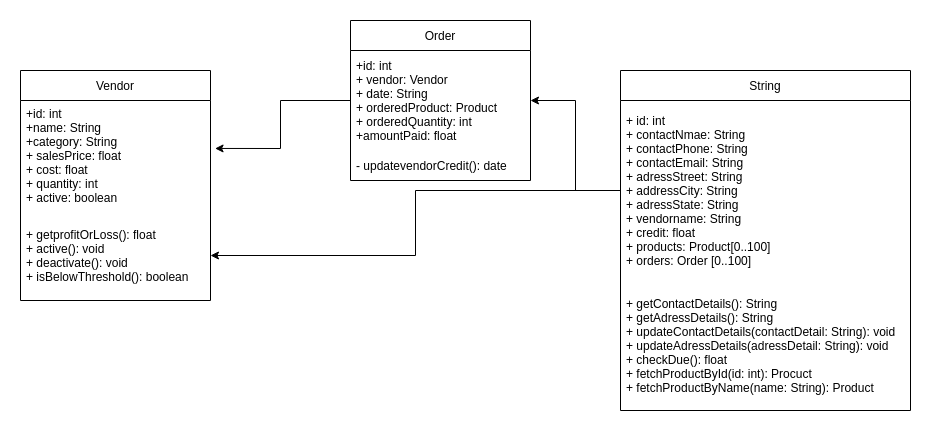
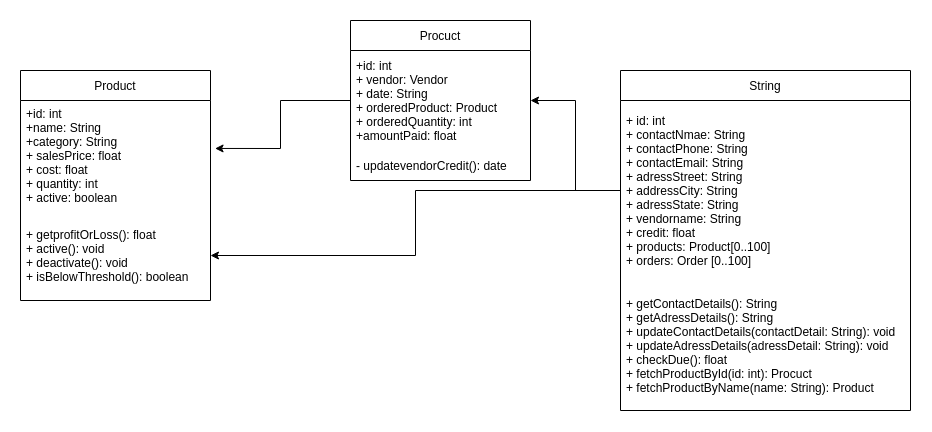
(440, 36) -> (440, 36)
(115, 86) -> (115, 86)
